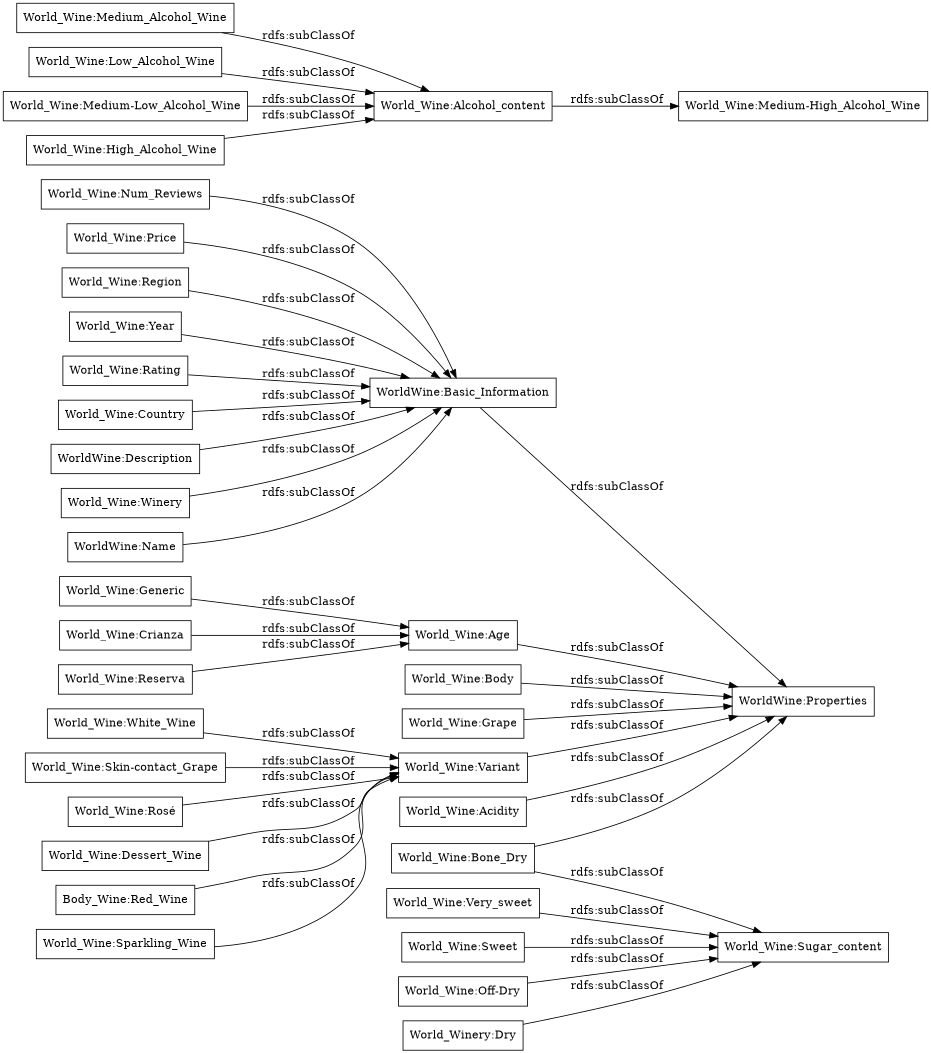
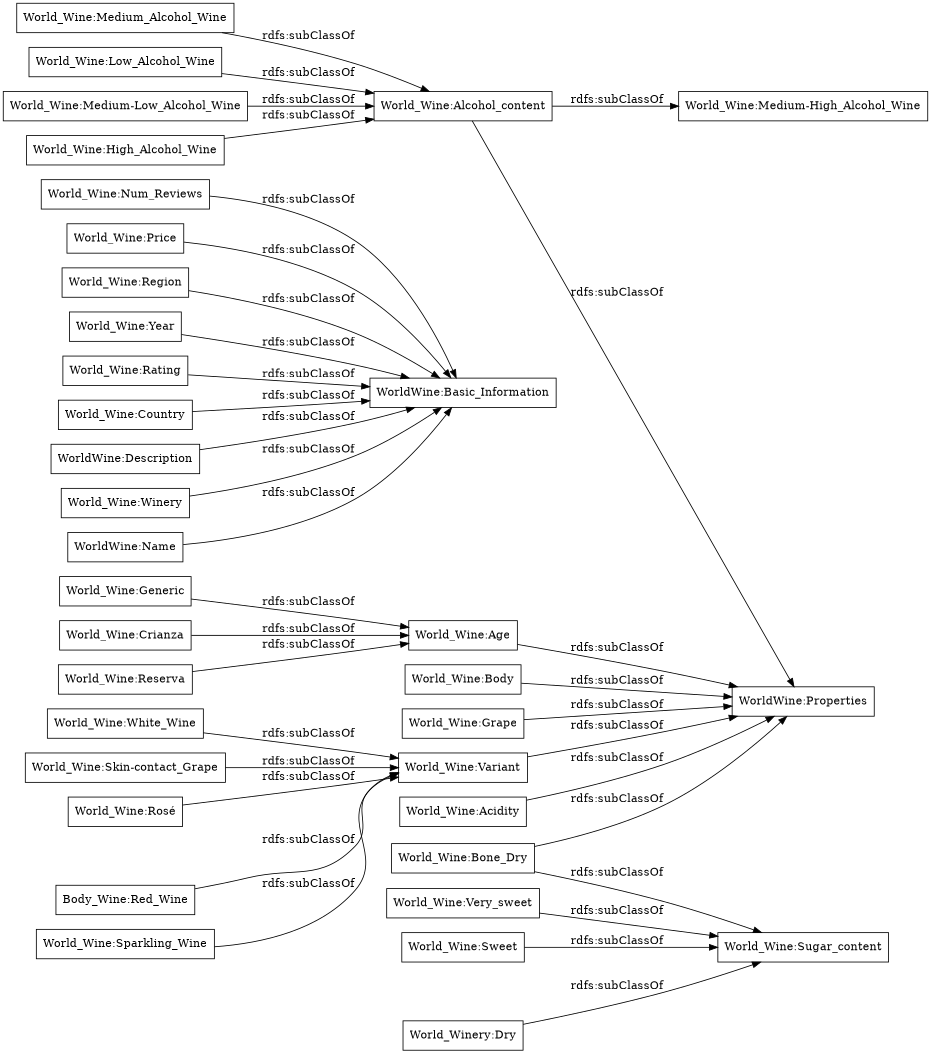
(630, 544) -> (631, 400)
(125, 856) -> none
(463, 991) -> none
